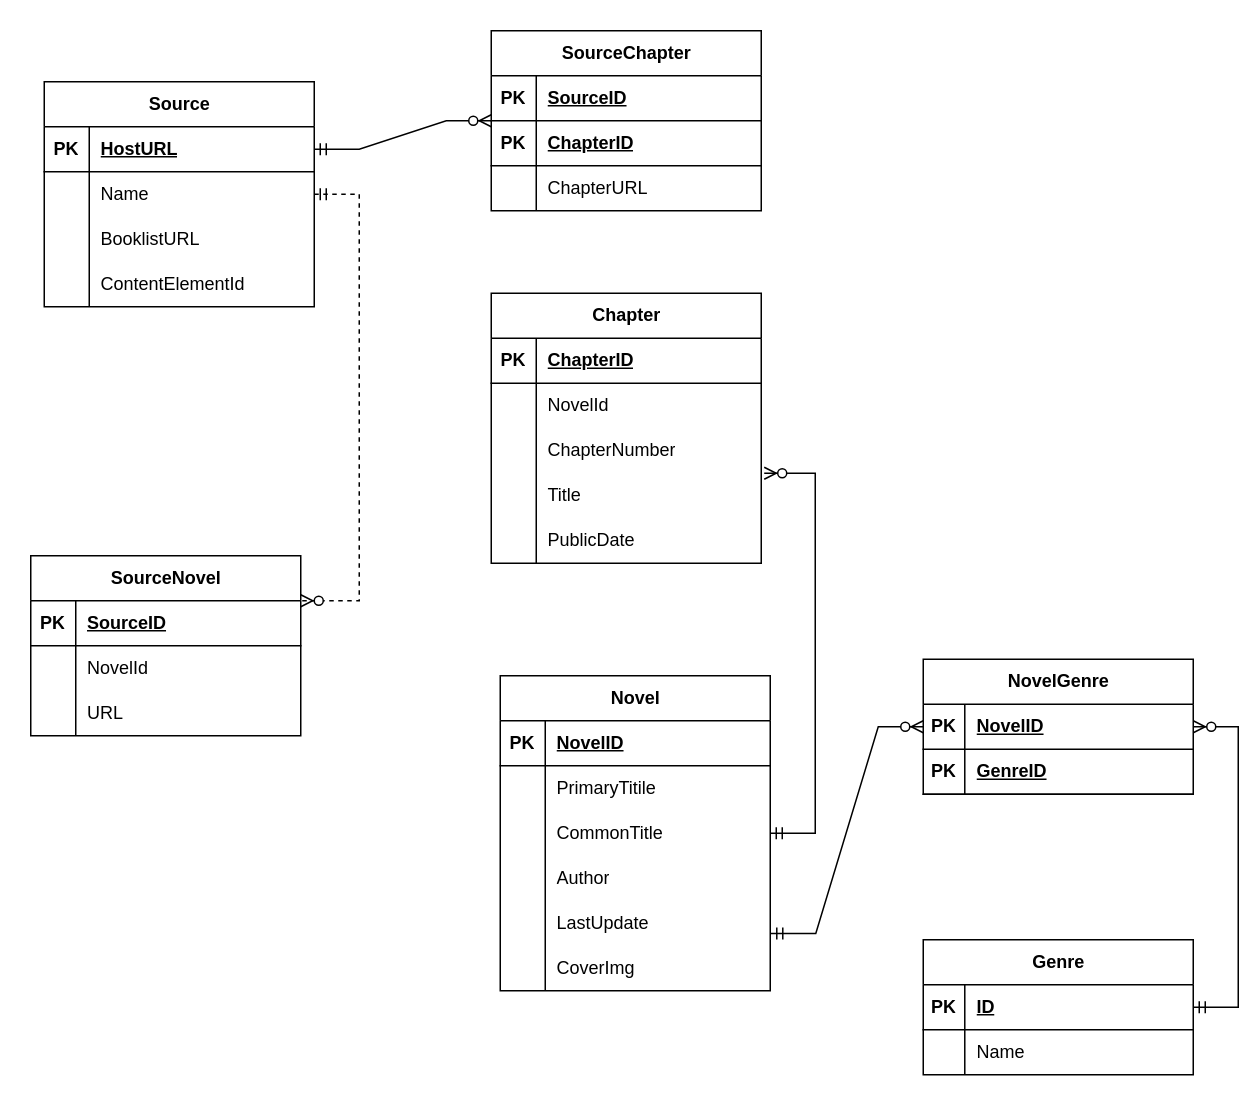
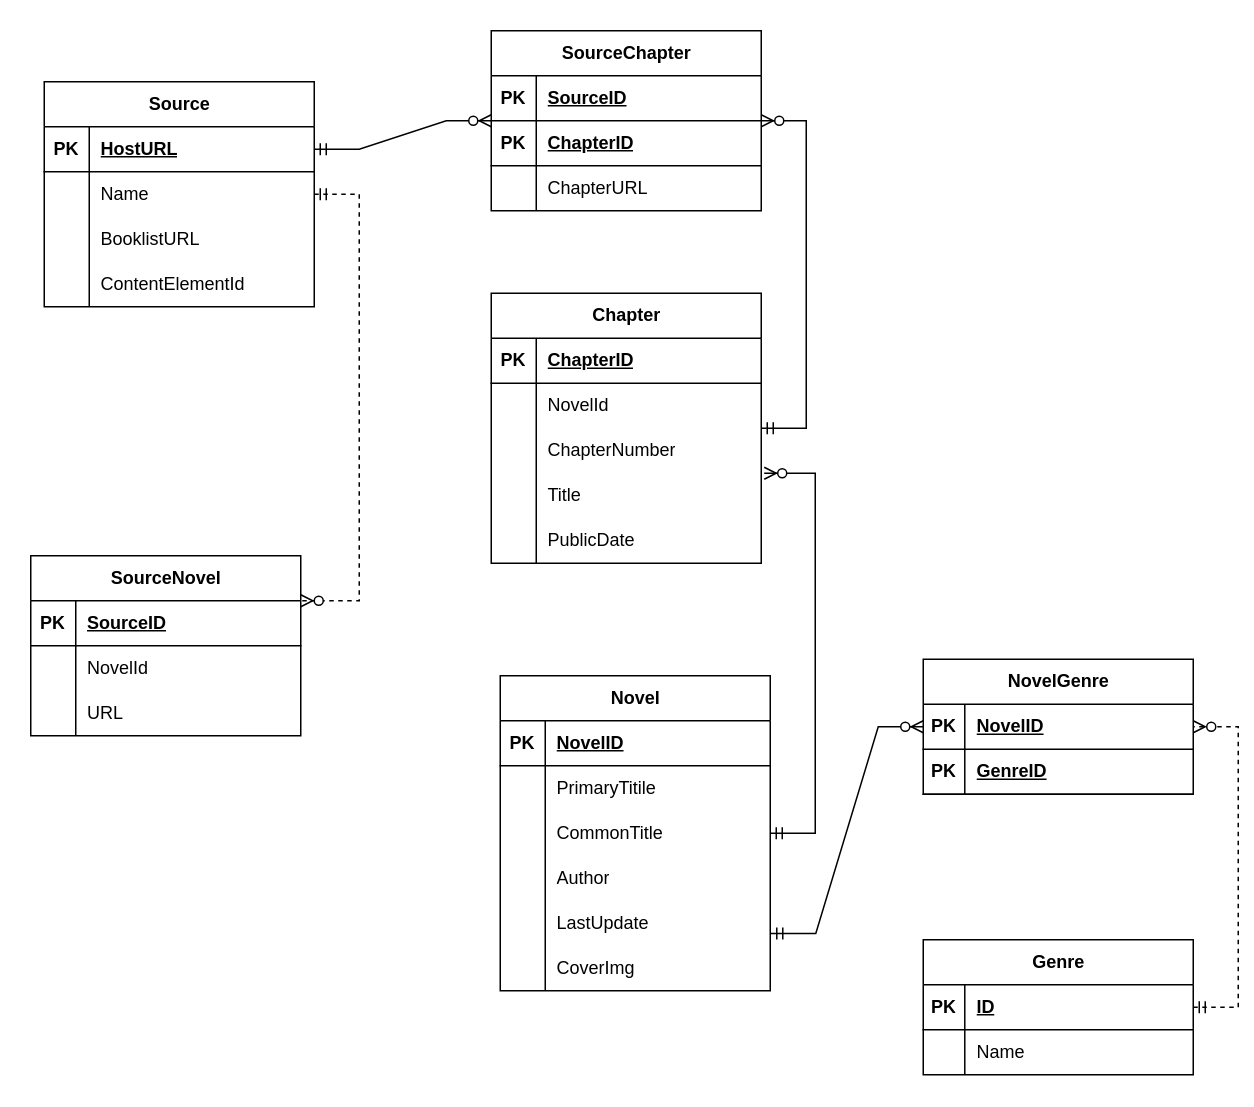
none -> (806, 275)
(1238, 875) -> (1238, 875)
